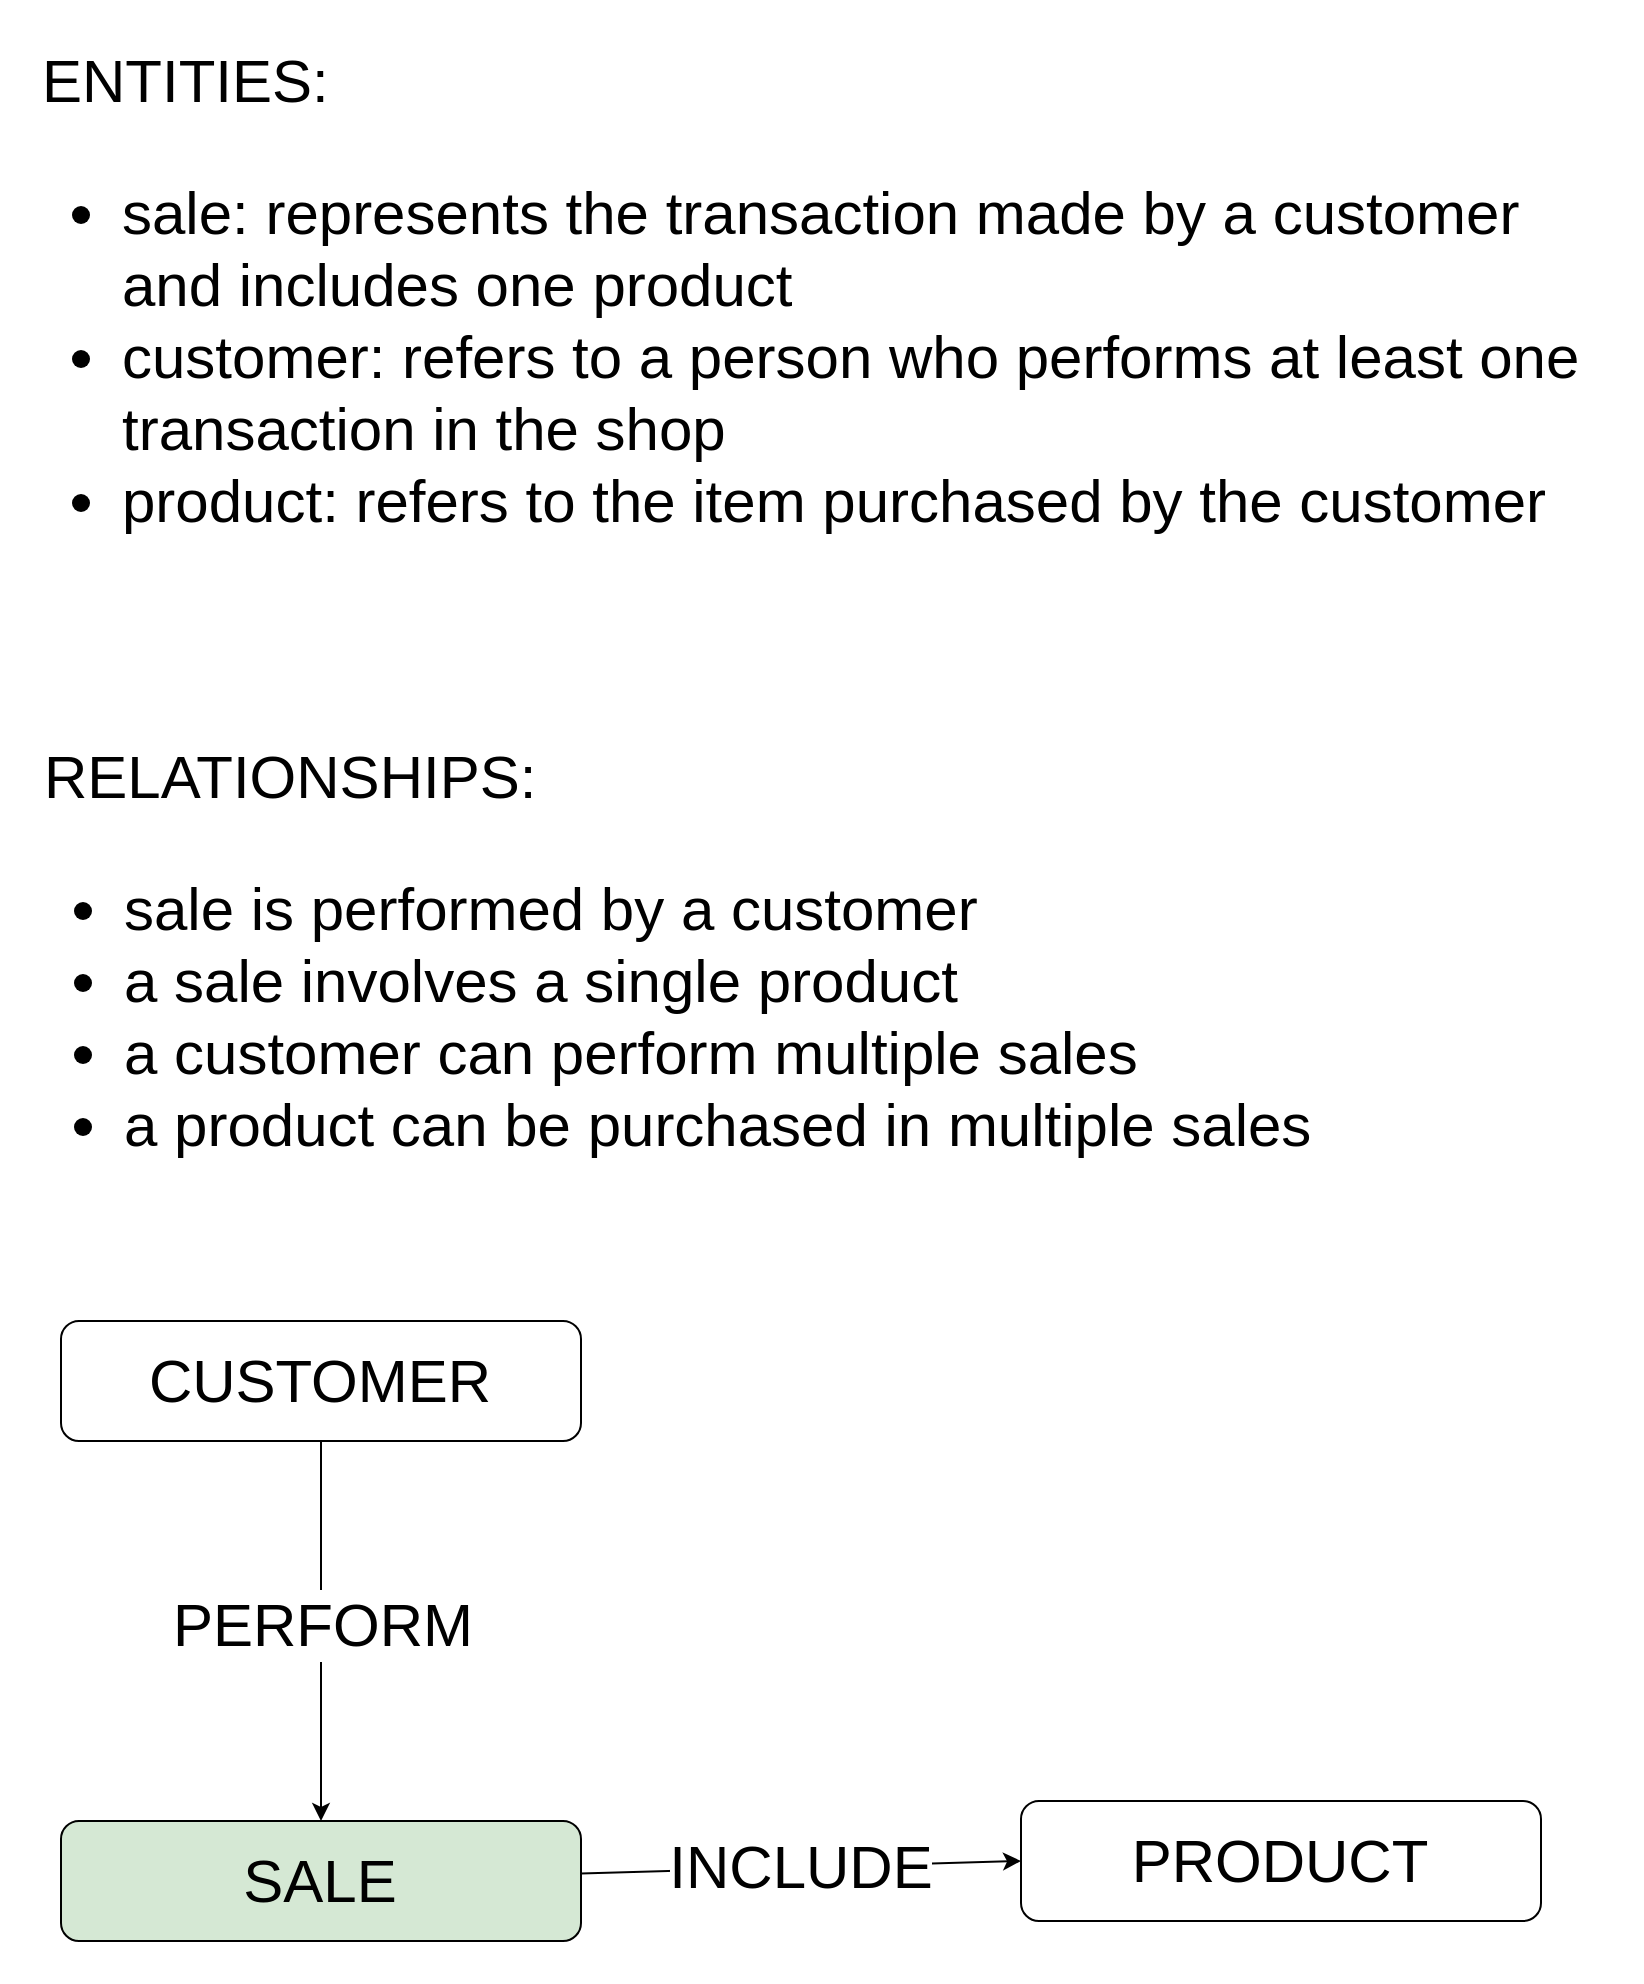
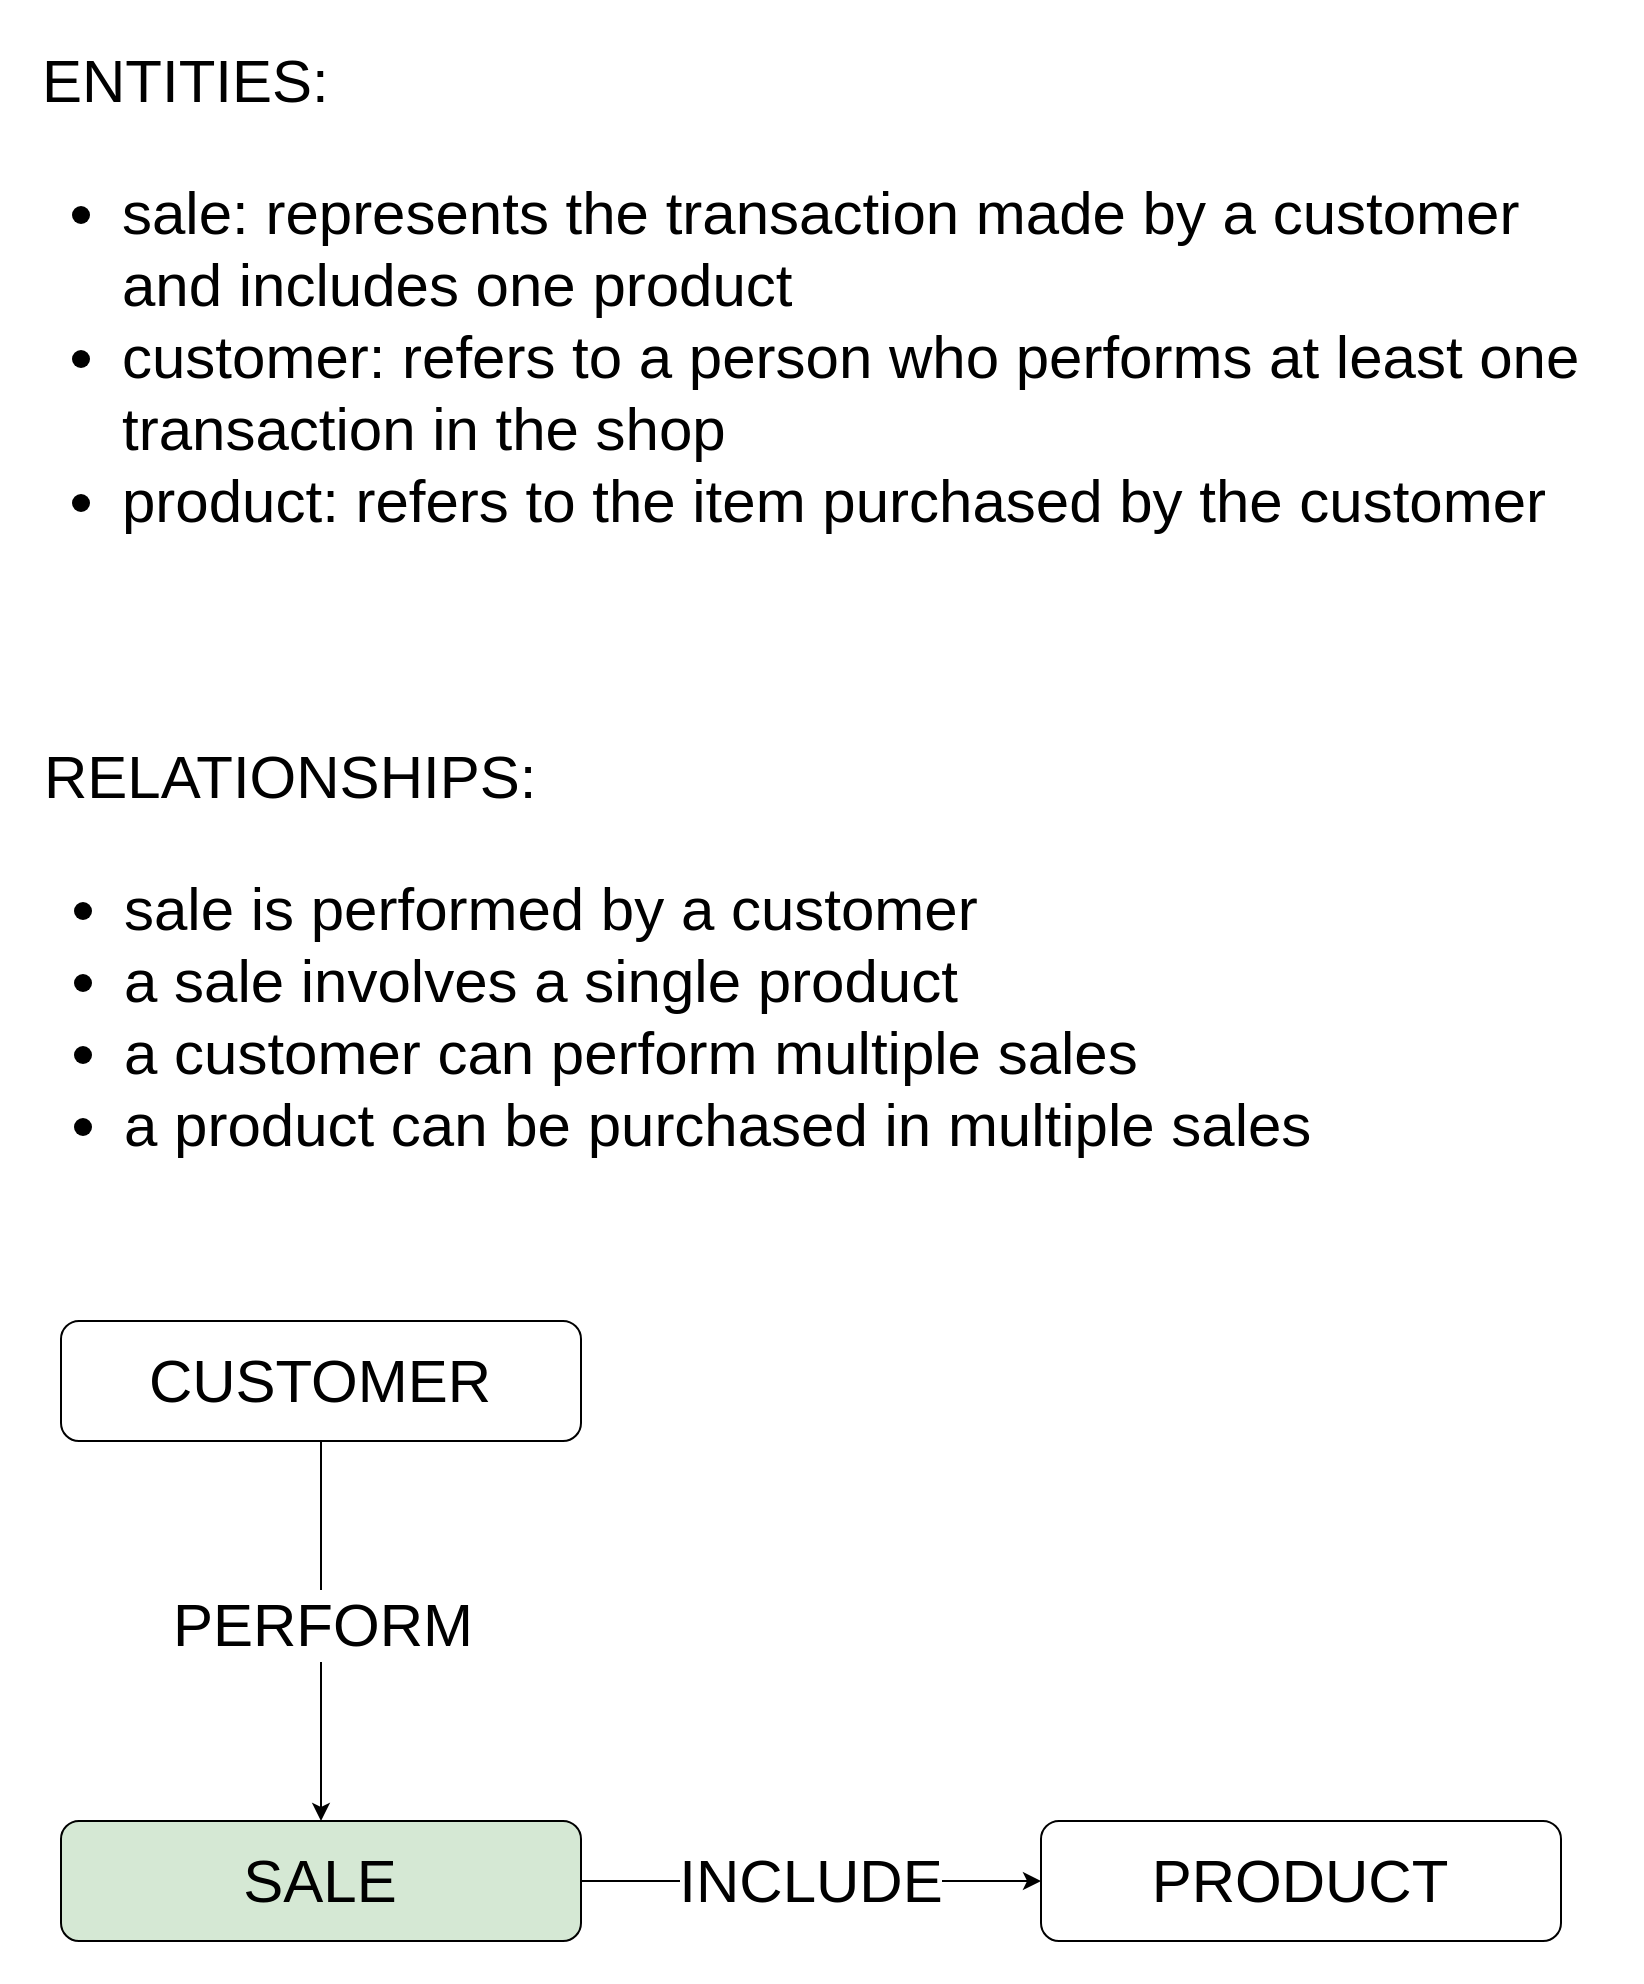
(1281, 1861) -> (1301, 1881)
